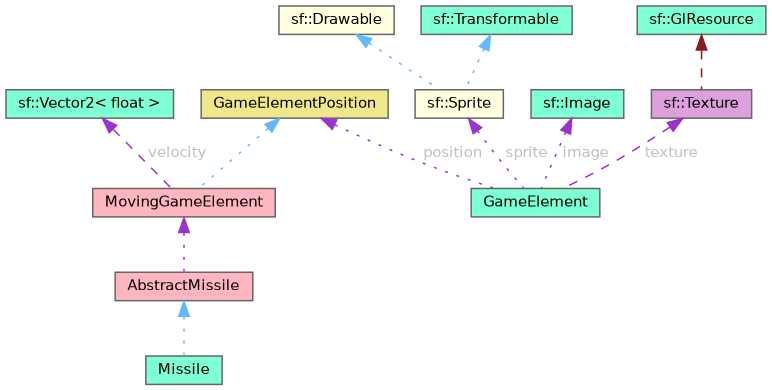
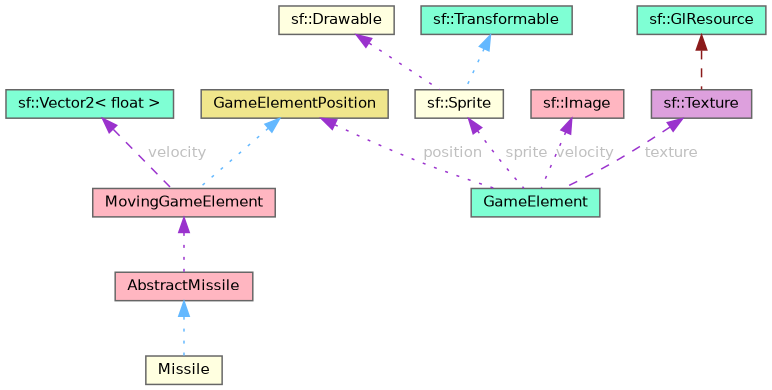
(404, 66) -> (404, 66)
(577, 104) -> (577, 104)
(583, 153) -> (583, 153)
(184, 370) -> (184, 370)
